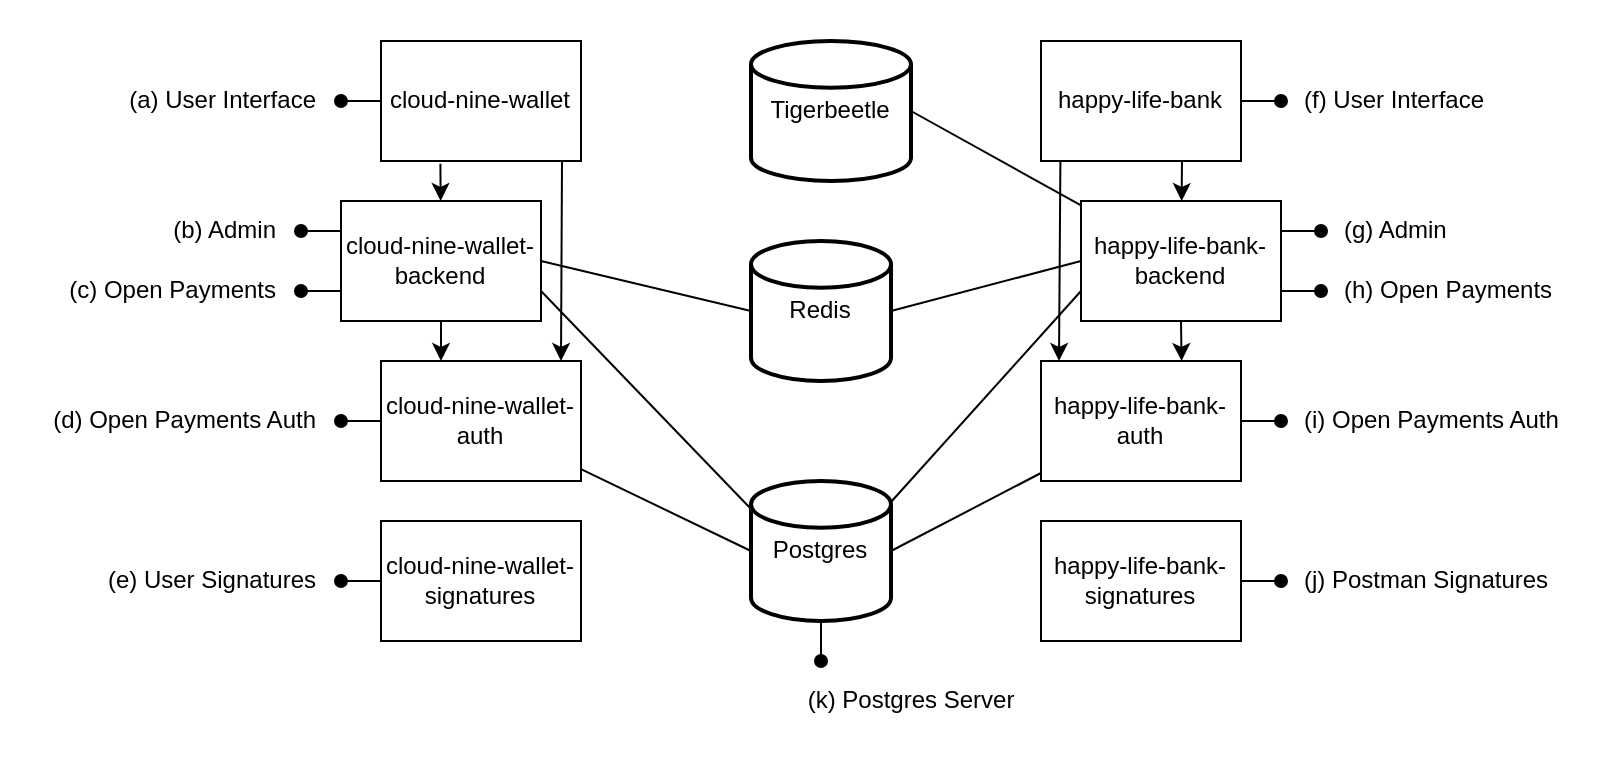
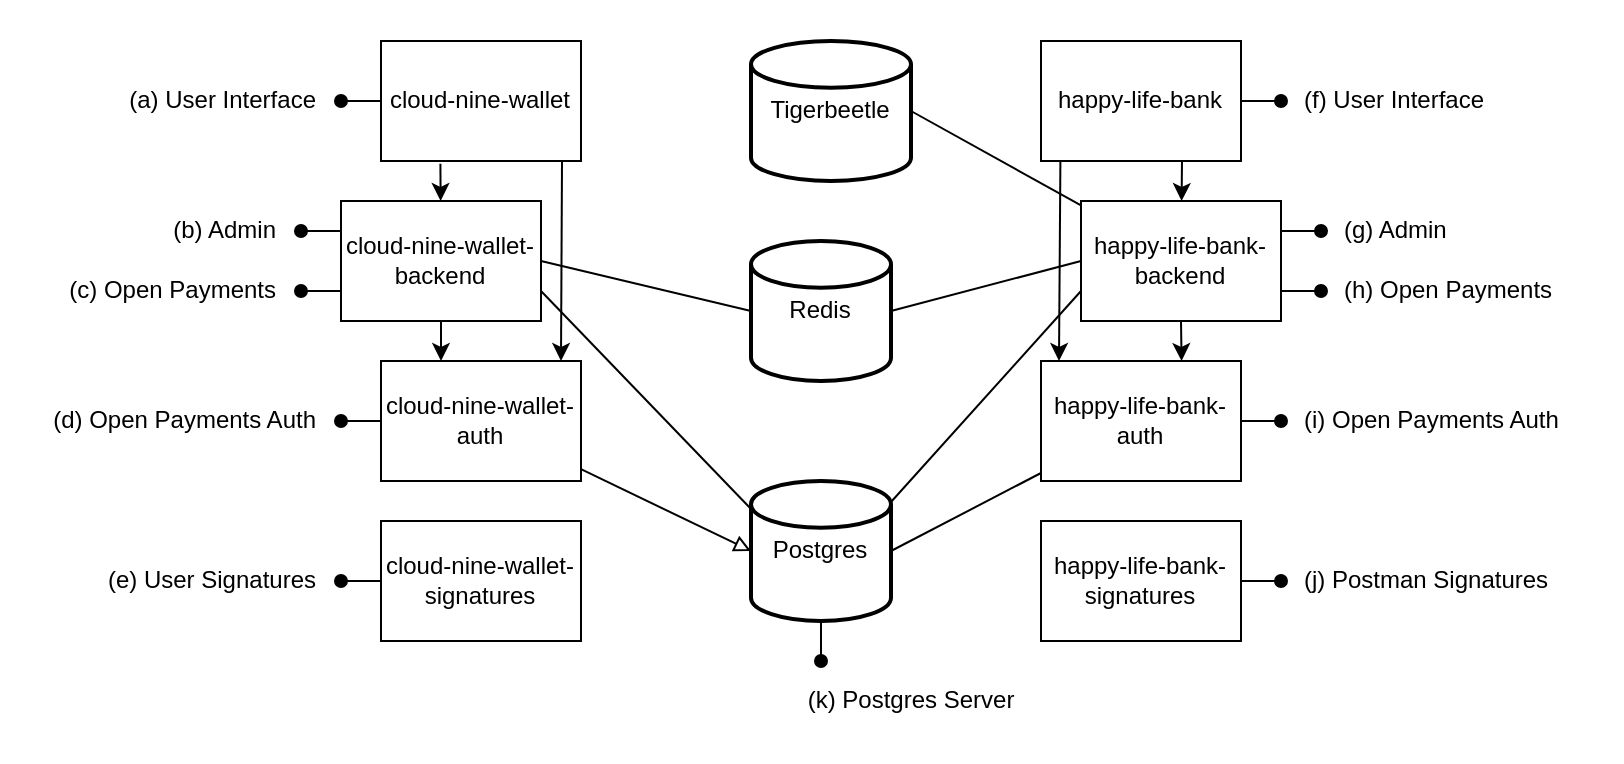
(741, 546) -> (735, 543)
